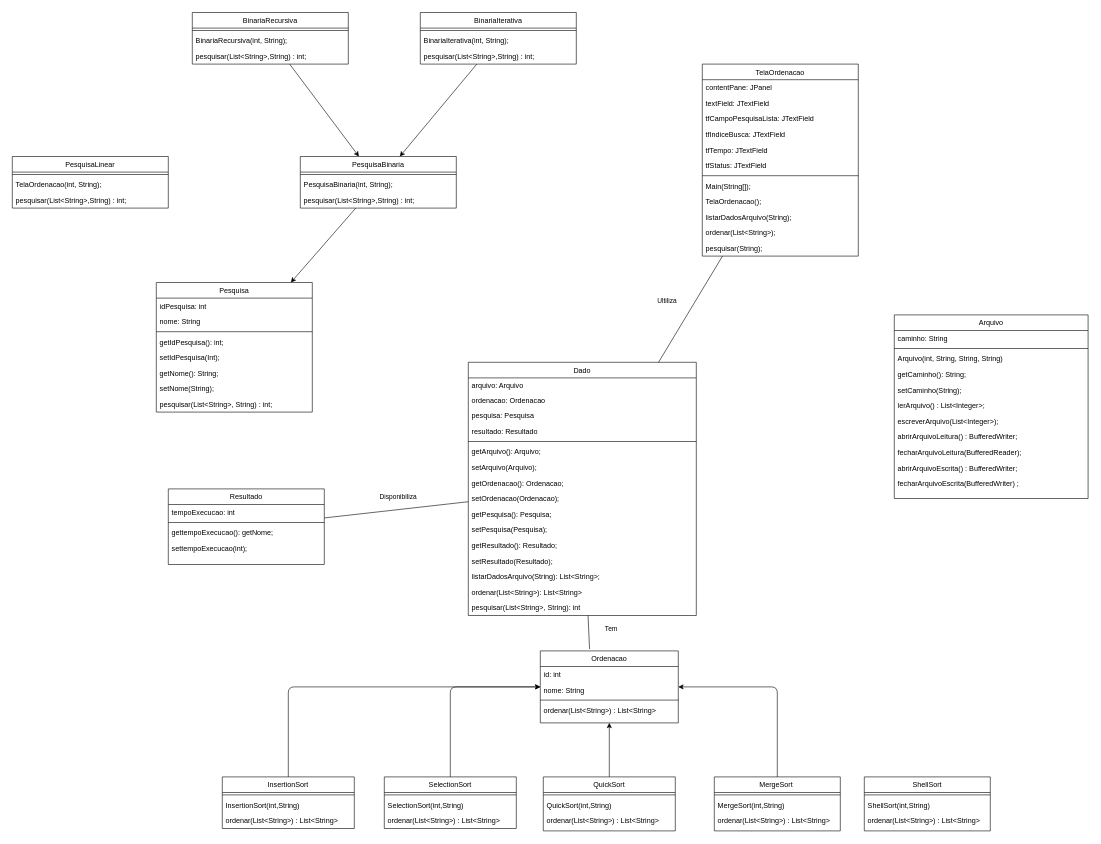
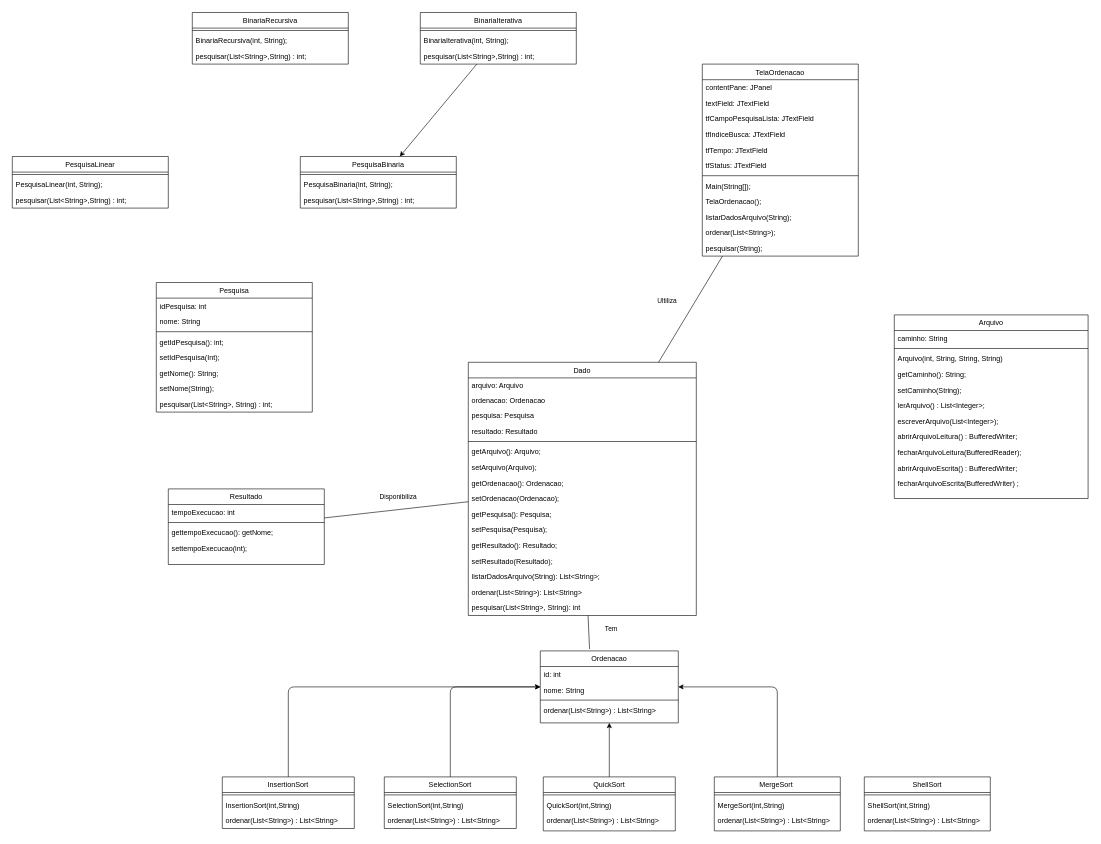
(323, 109) -> none
(64, 185) -> (65, 185)
(325, 243) -> none
